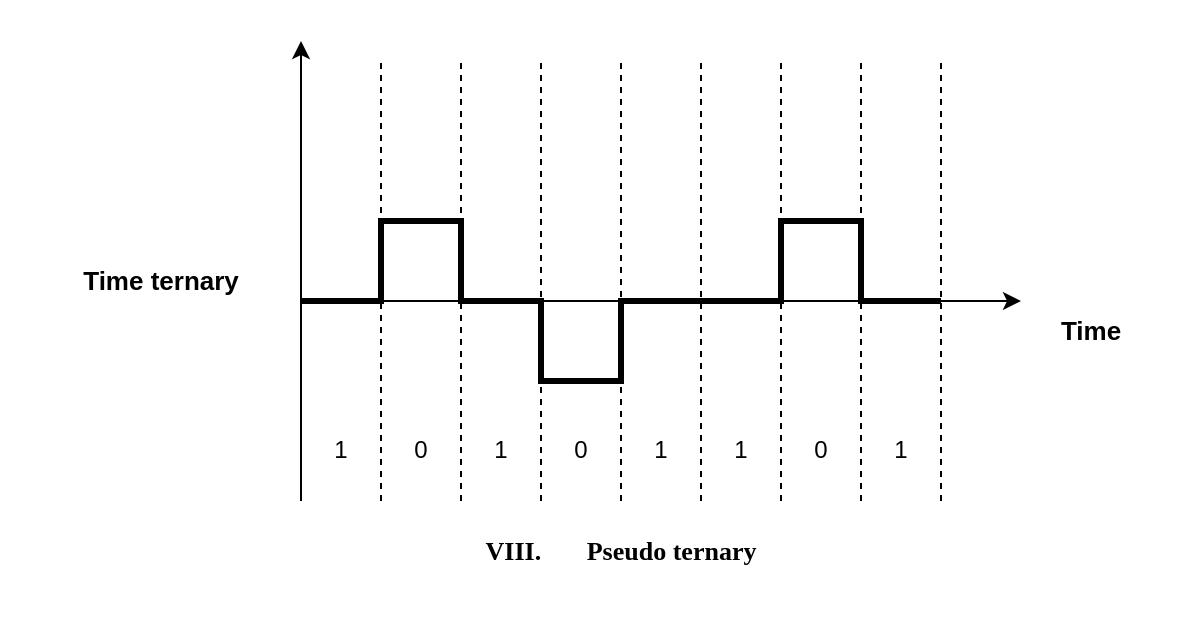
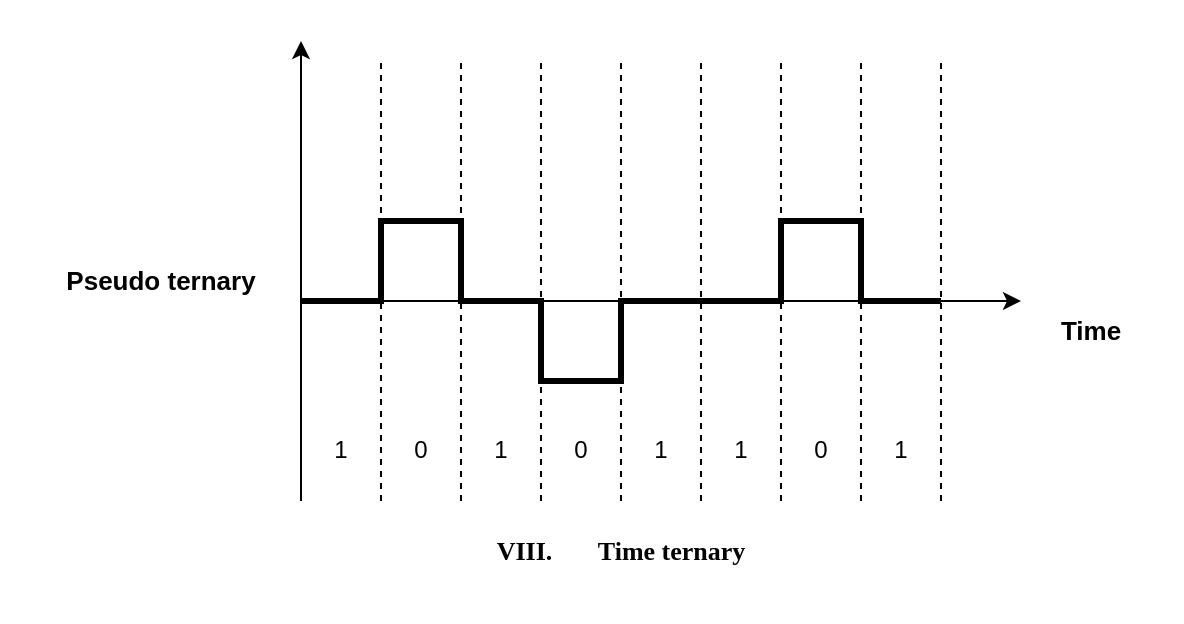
(162, 281) -> (162, 281)
(622, 551) -> (622, 551)
